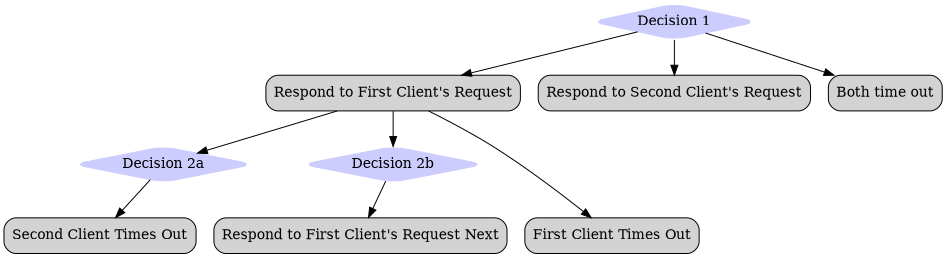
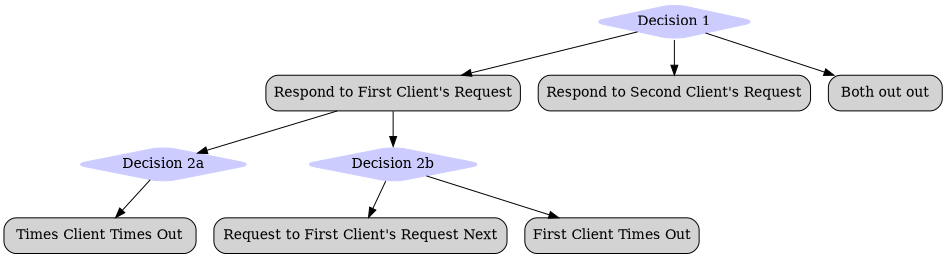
(885, 93) -> (885, 93)
(509, 157) -> (488, 195)
(100, 236) -> (100, 236)
(360, 236) -> (360, 236)
